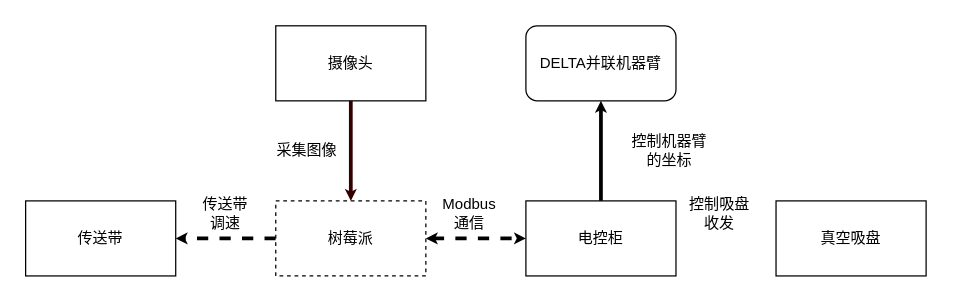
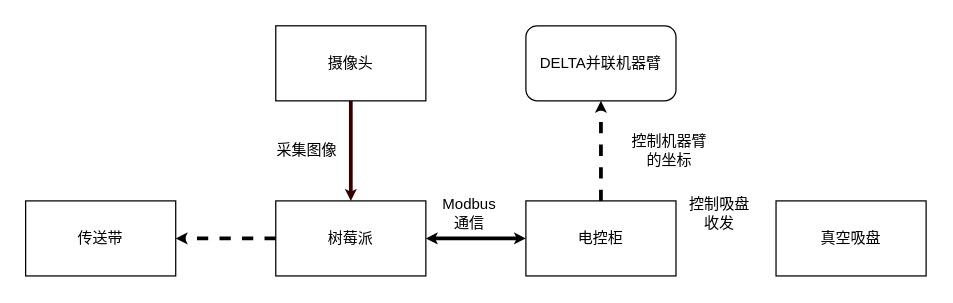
(601, 184) -> (601, 184)
(226, 213) -> none
(351, 238) -> (351, 238)
(449, 238) -> (449, 238)
